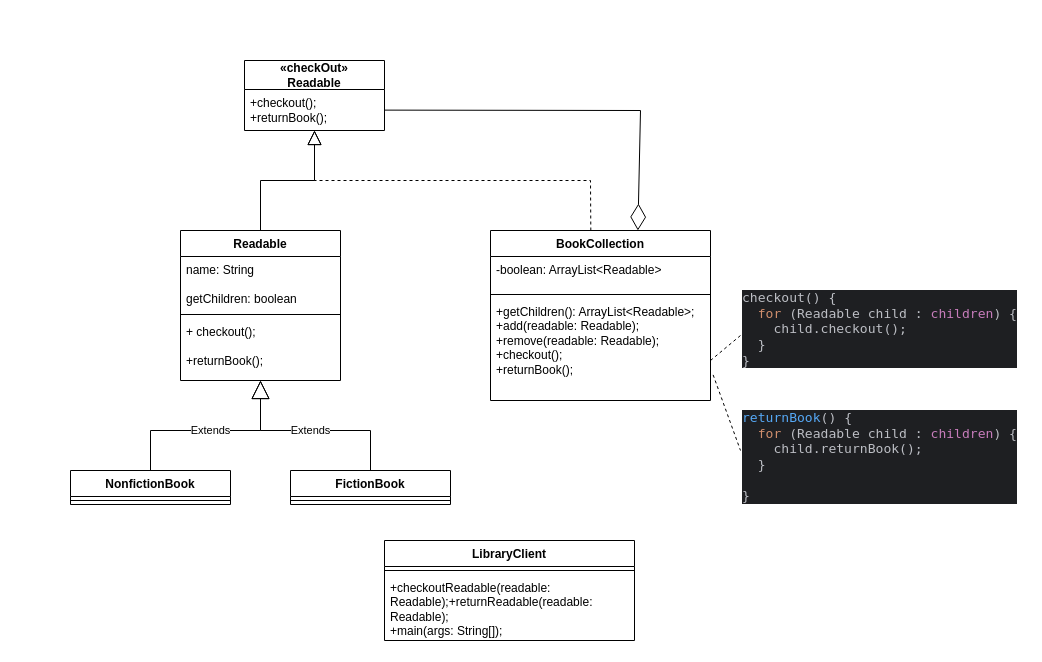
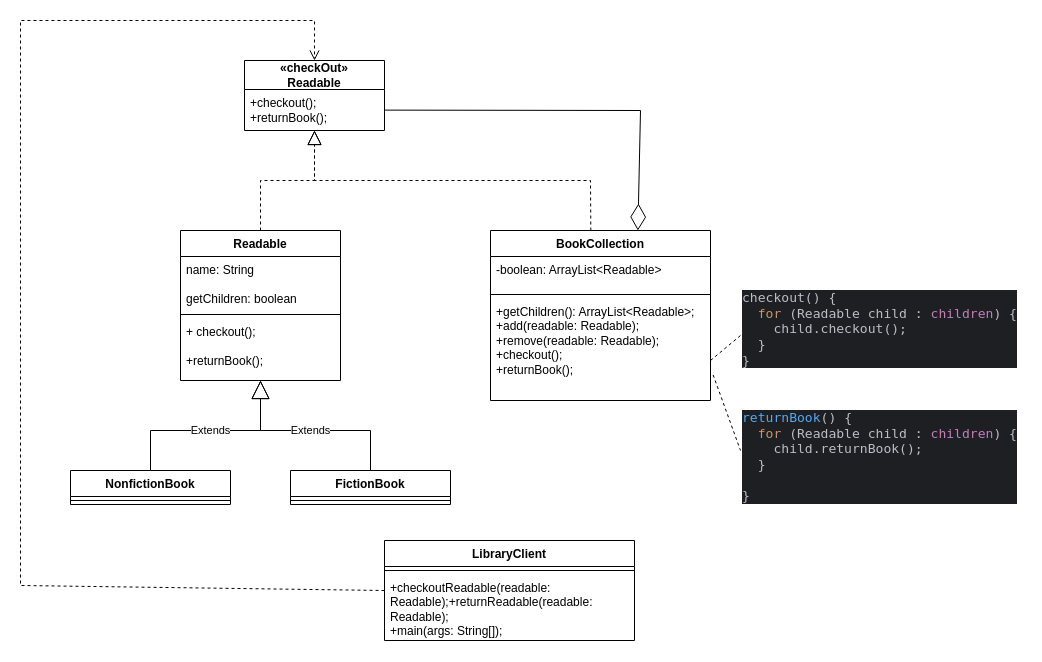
(263, 181) -> (263, 181)
none -> (21, 319)
